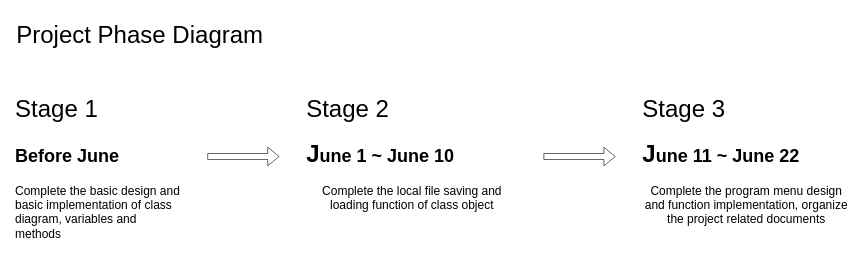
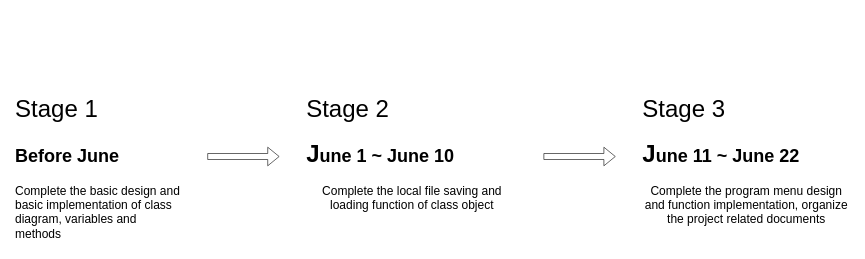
(153, 34) -> none
